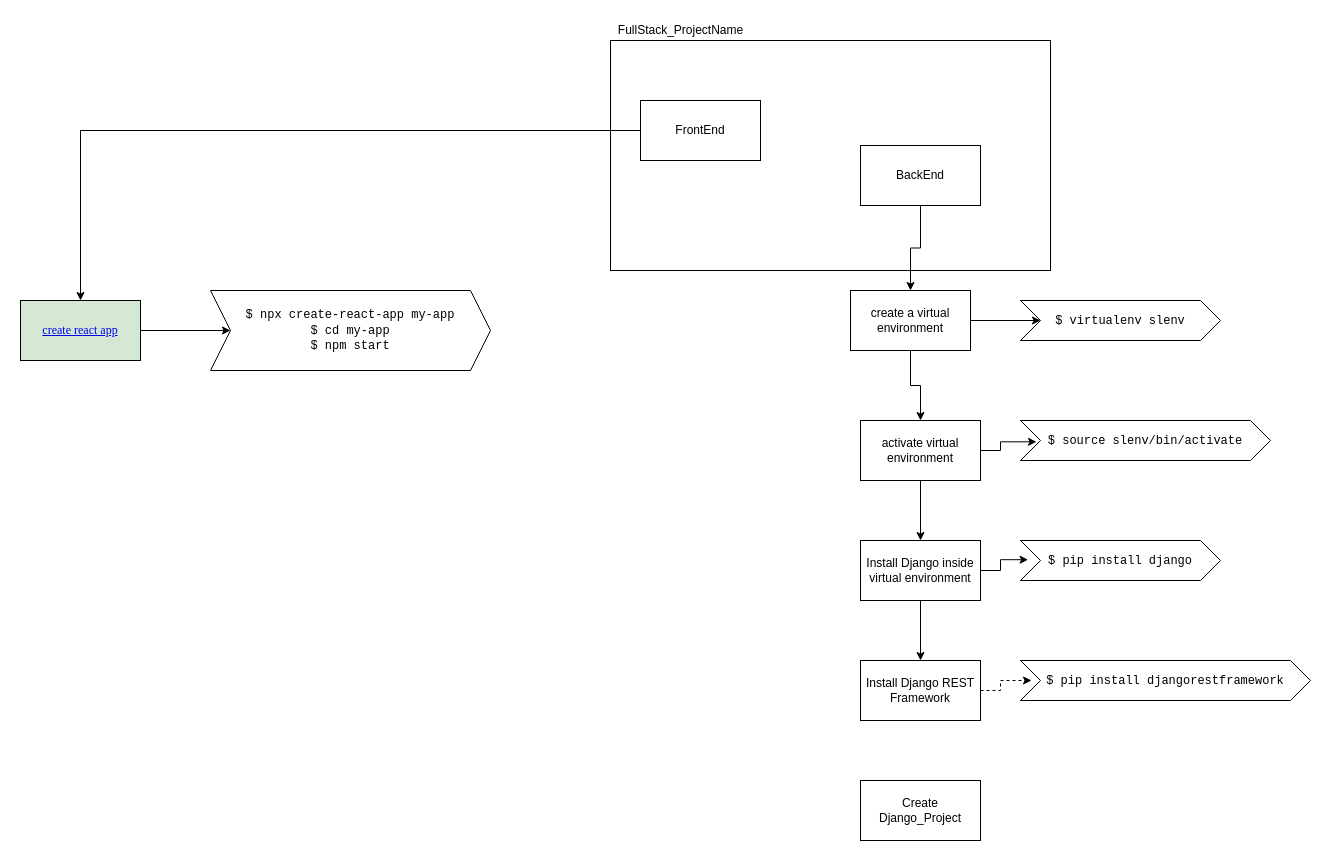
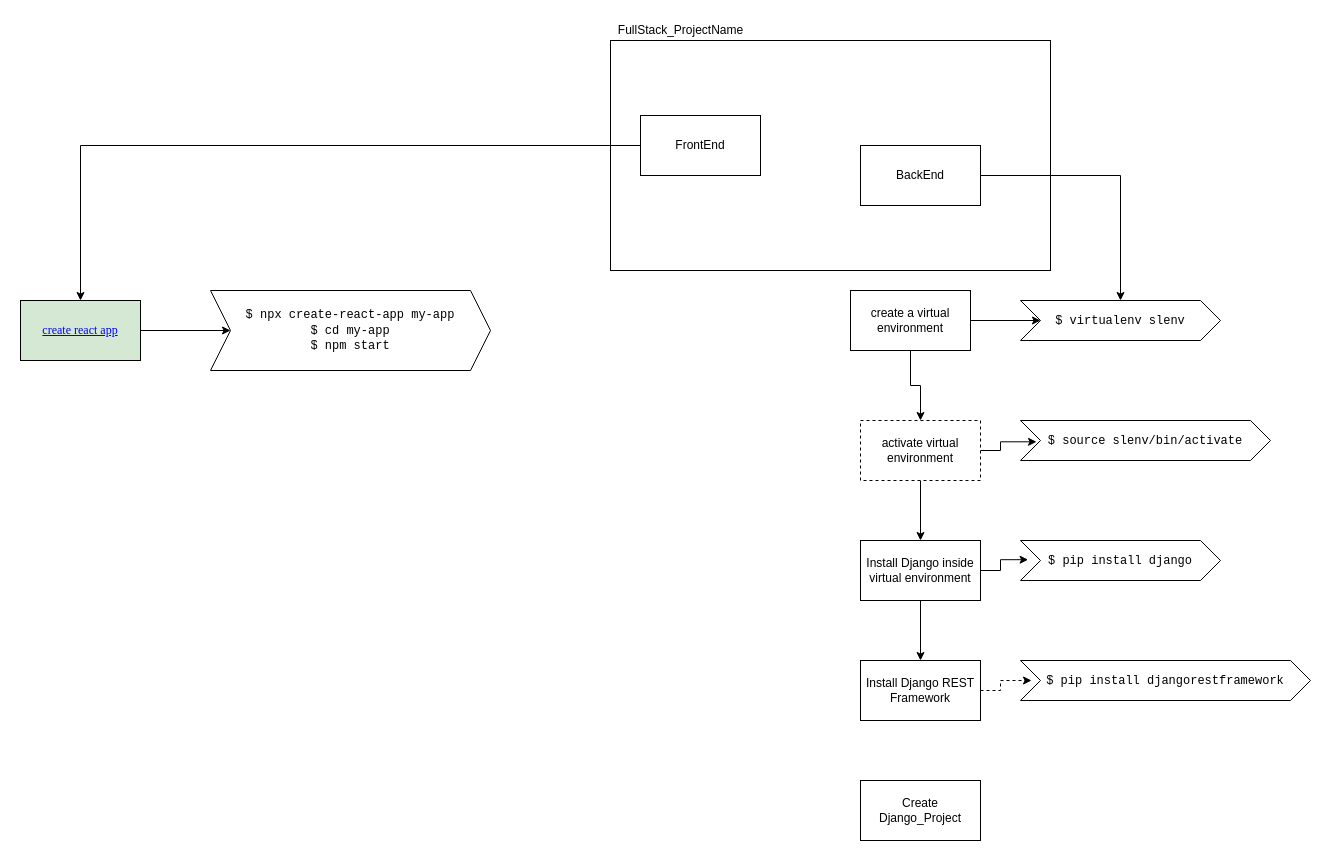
(701, 131) -> (701, 146)
(919, 248) -> (1110, 176)
(921, 451) -> (921, 451)
